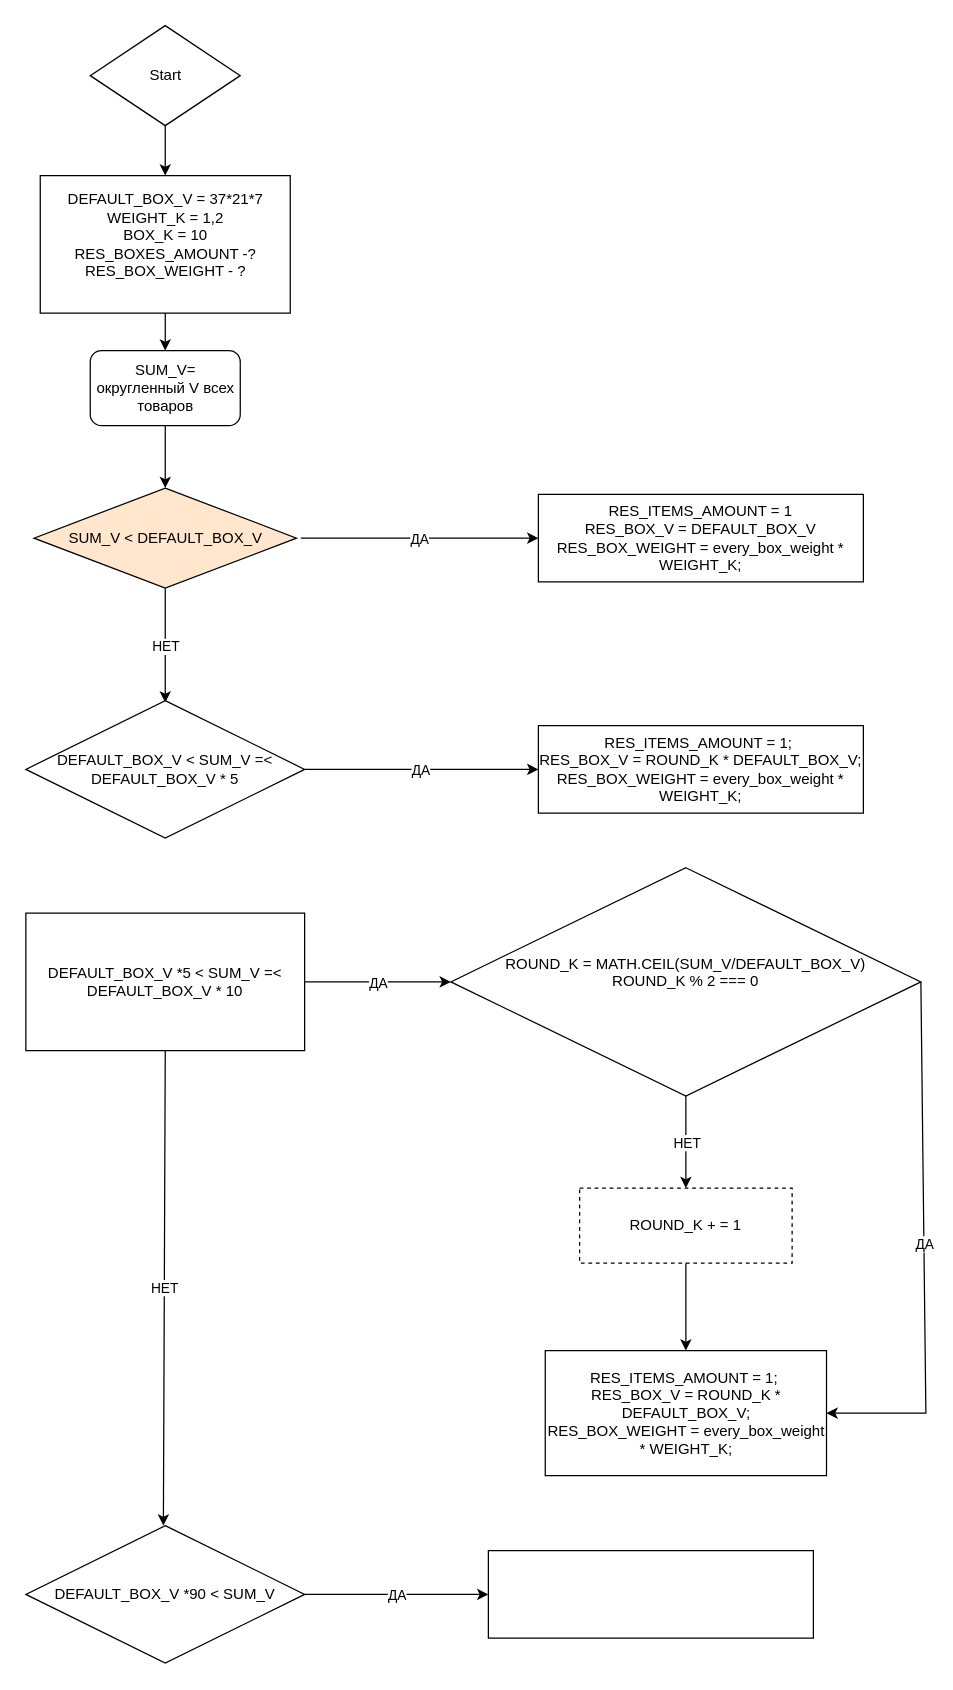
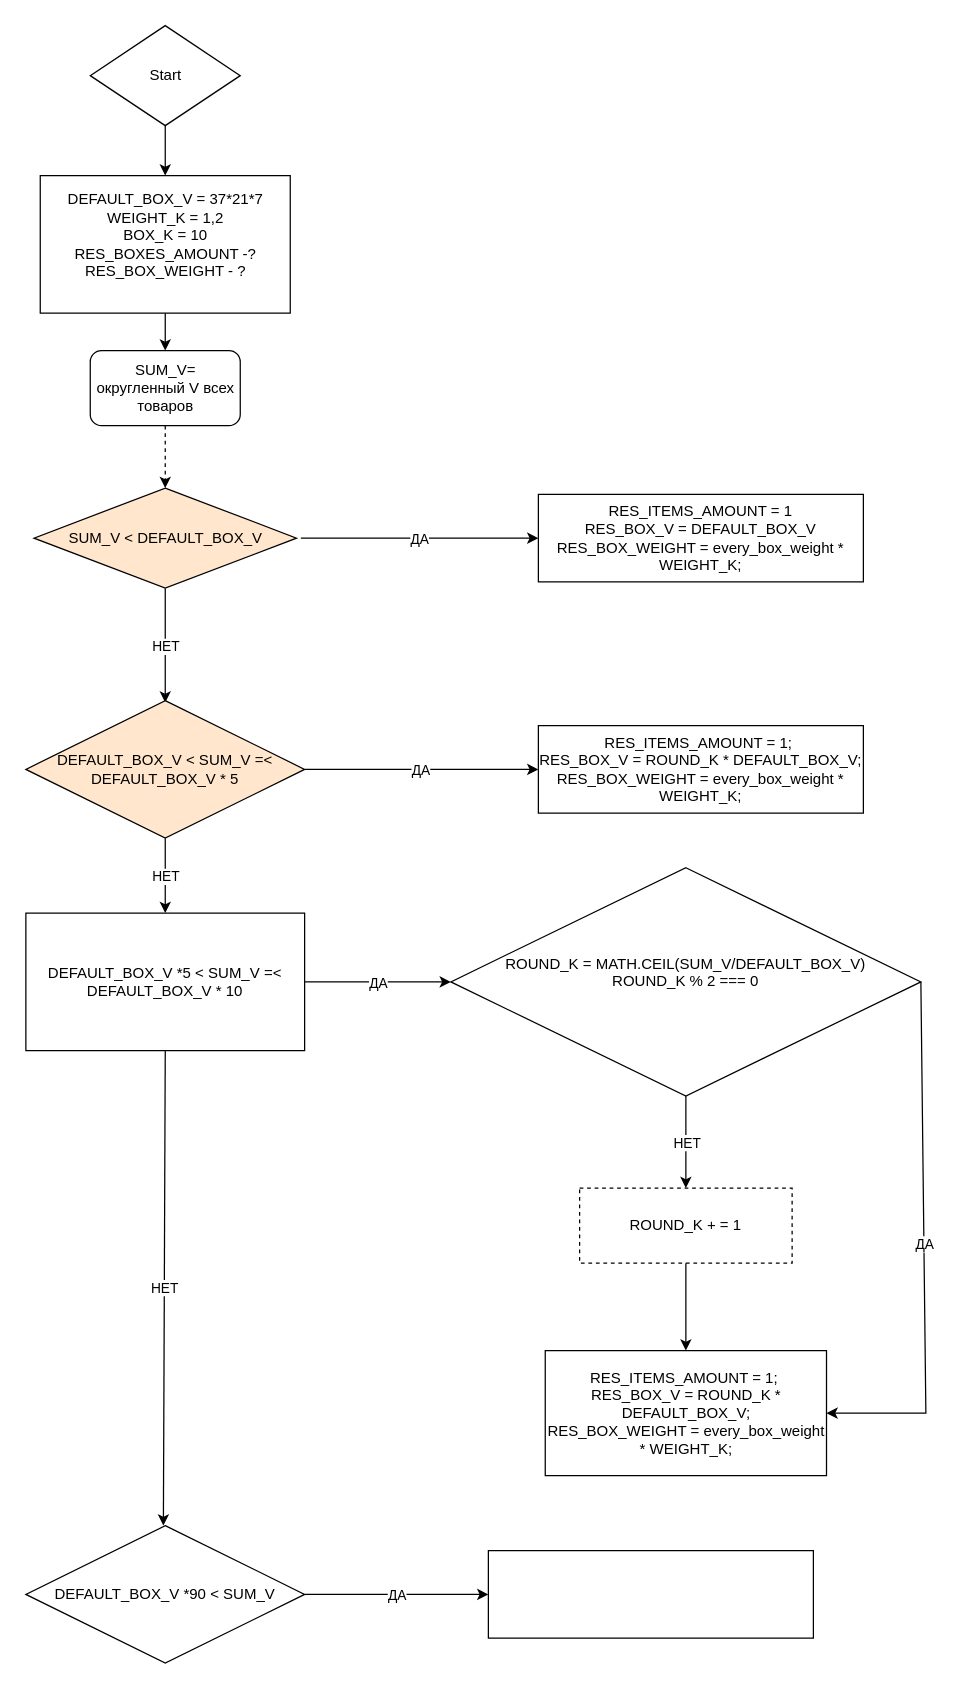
(165, 453) -> (165, 453)
(165, 769) -> (165, 769)
none -> (165, 871)
